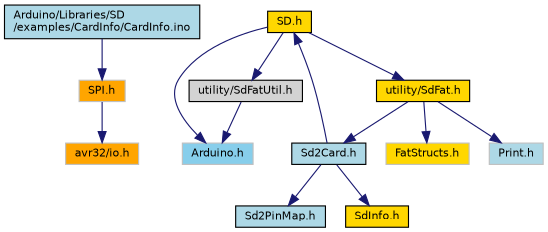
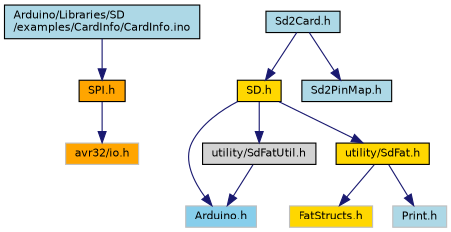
(102, 91) -> (102, 91)
(381, 119) -> none
(377, 217) -> none
